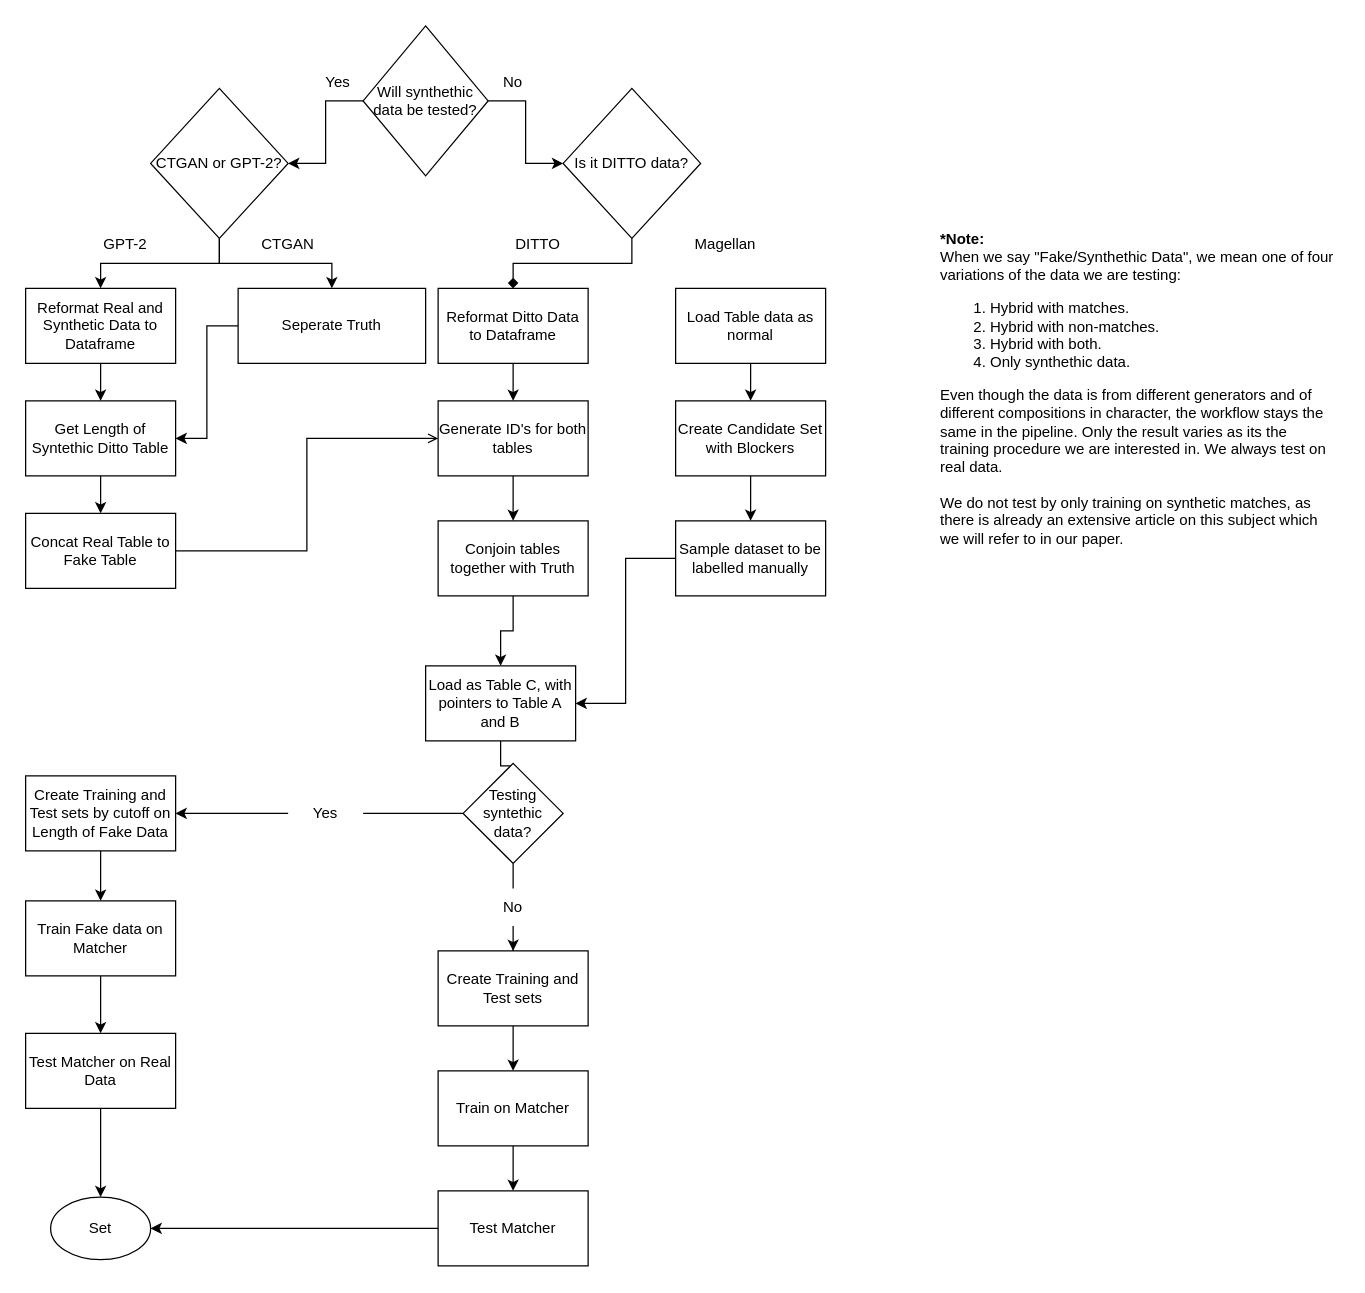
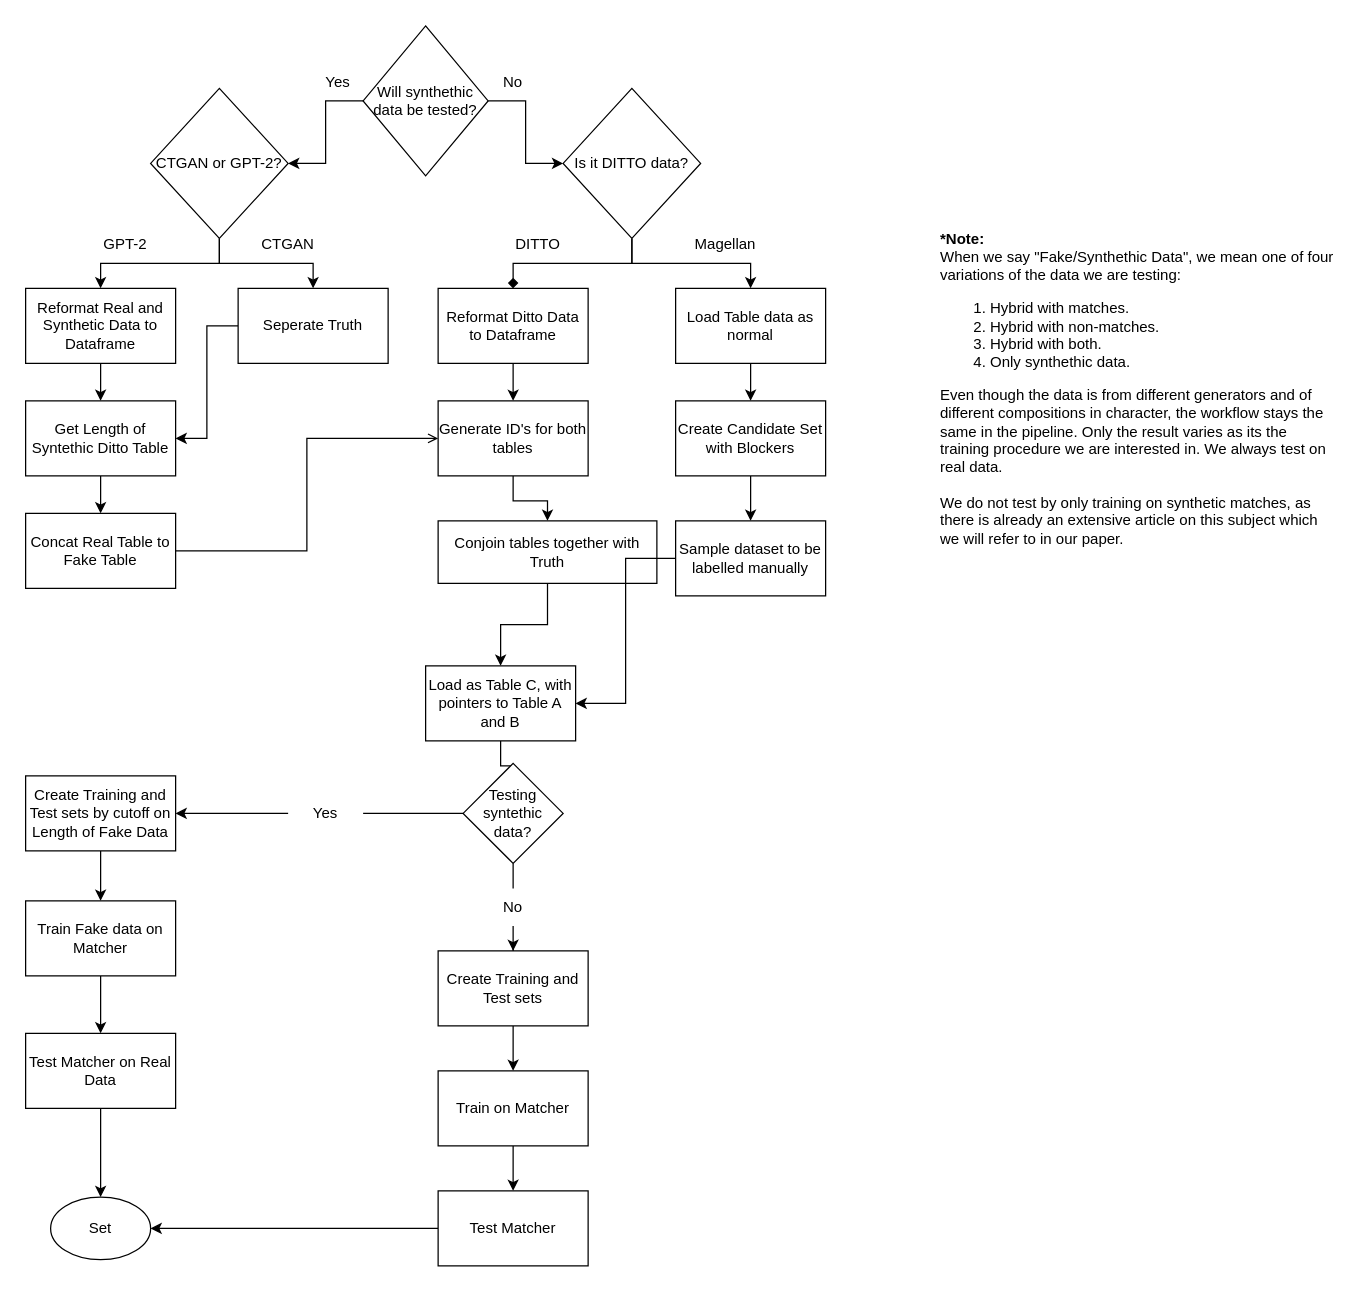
none -> (700, 263)
(332, 326) -> (313, 326)
(513, 558) -> (548, 552)
